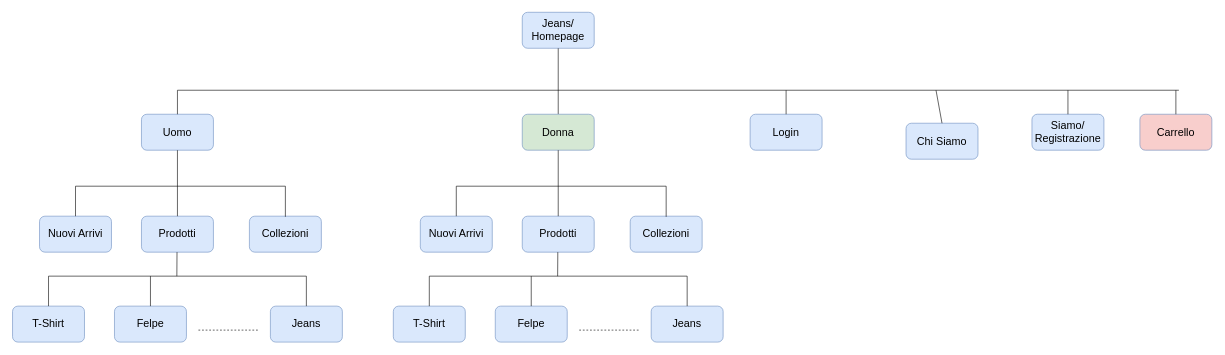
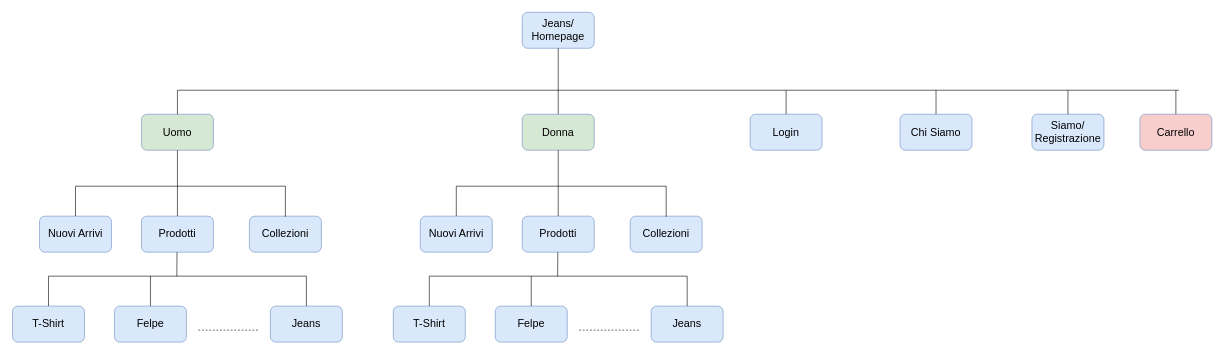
(177, 132) -> (177, 132)
(942, 141) -> (936, 132)
